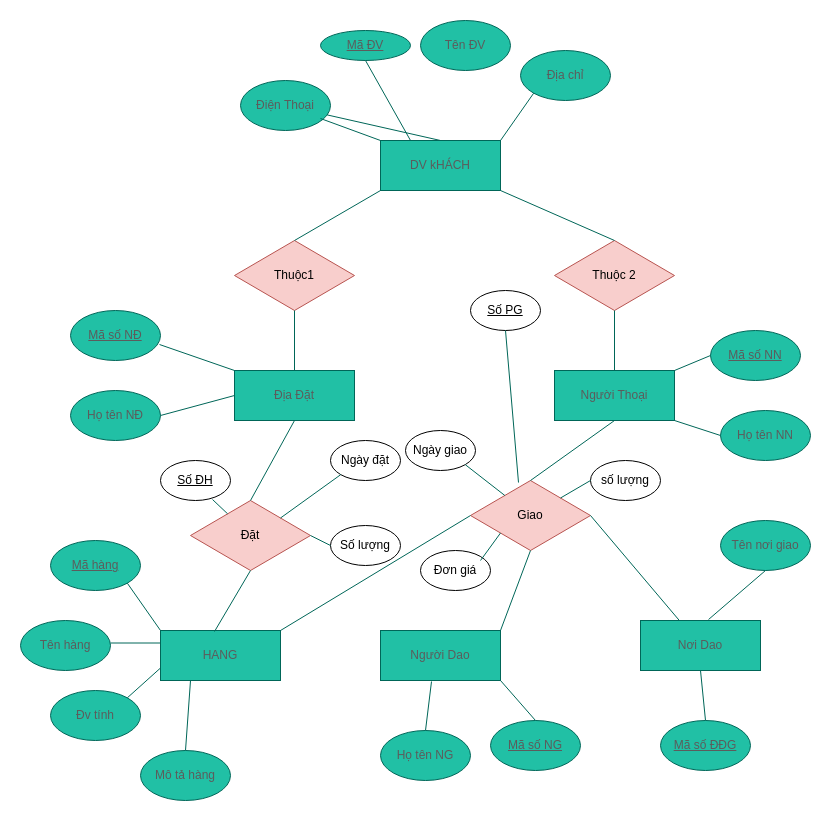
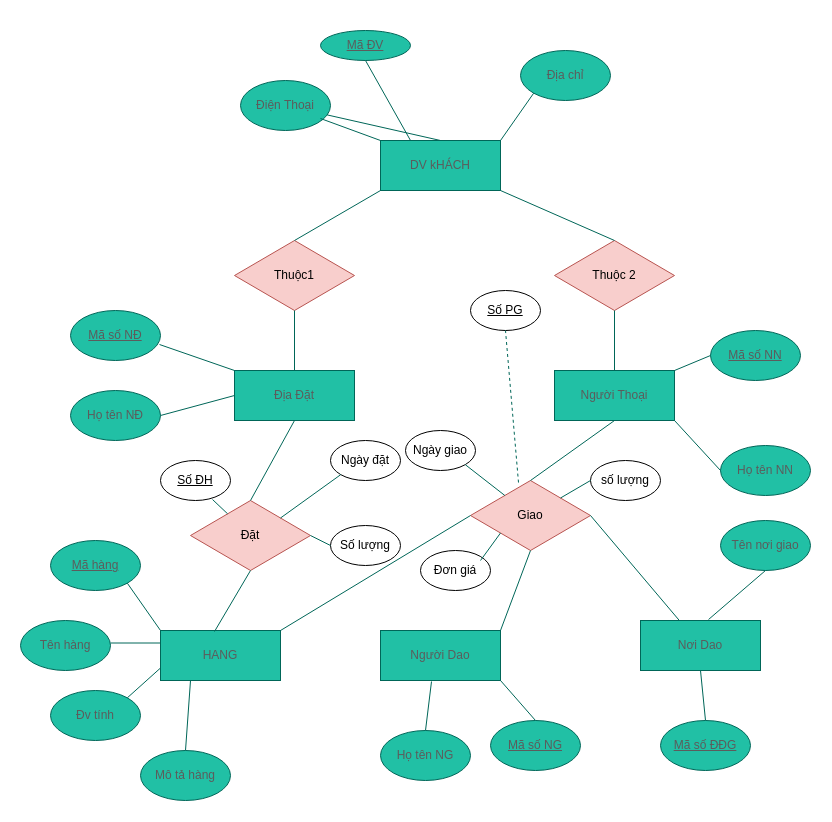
(466, 46) -> none
(512, 406) -> (512, 406)
(766, 436) -> (766, 471)
